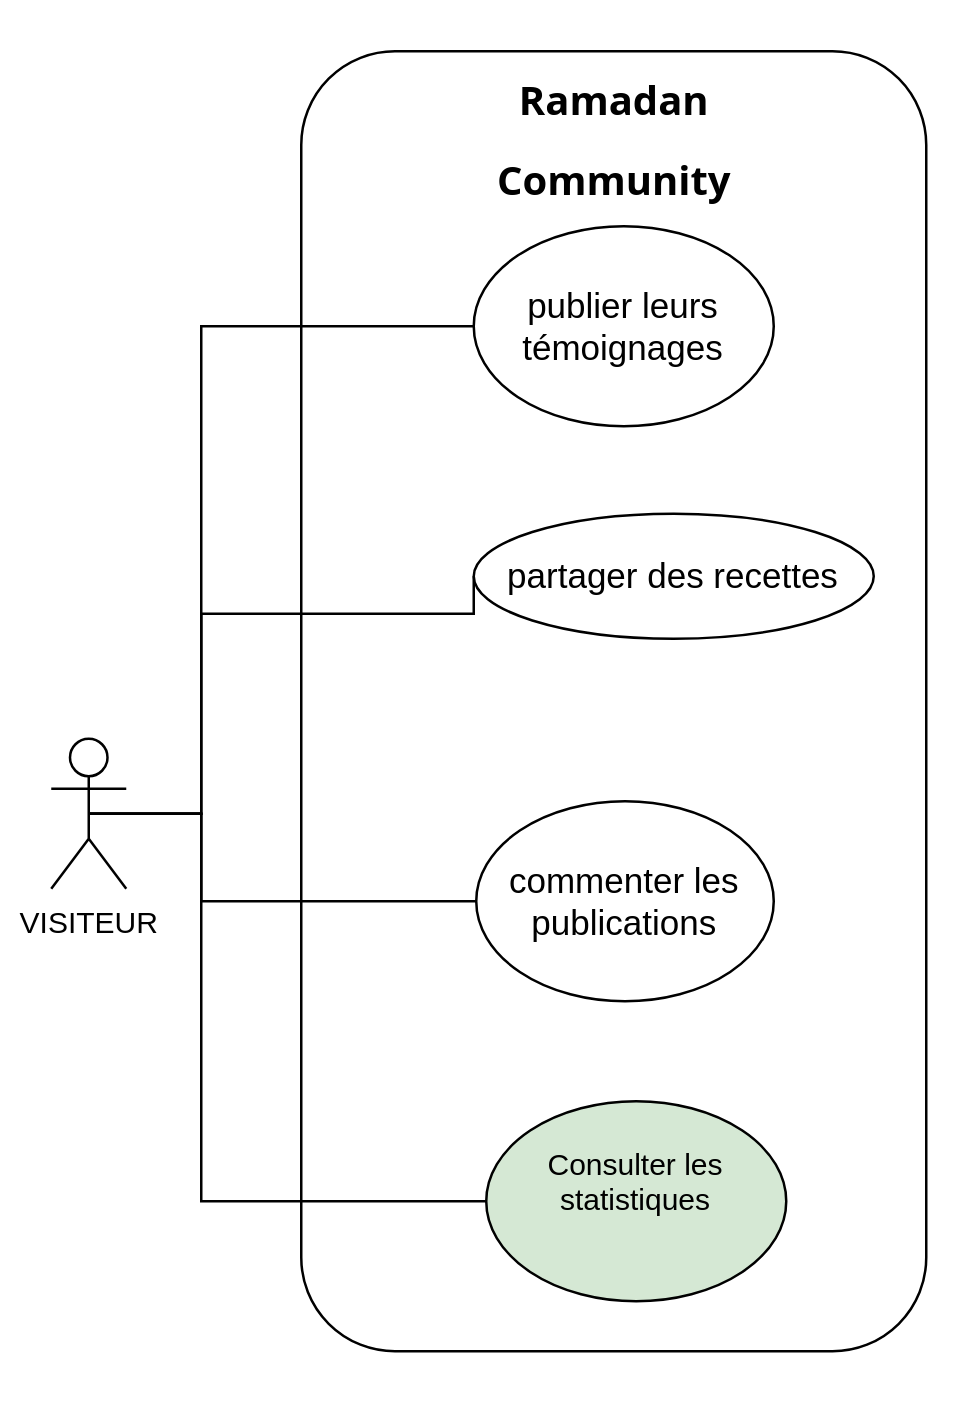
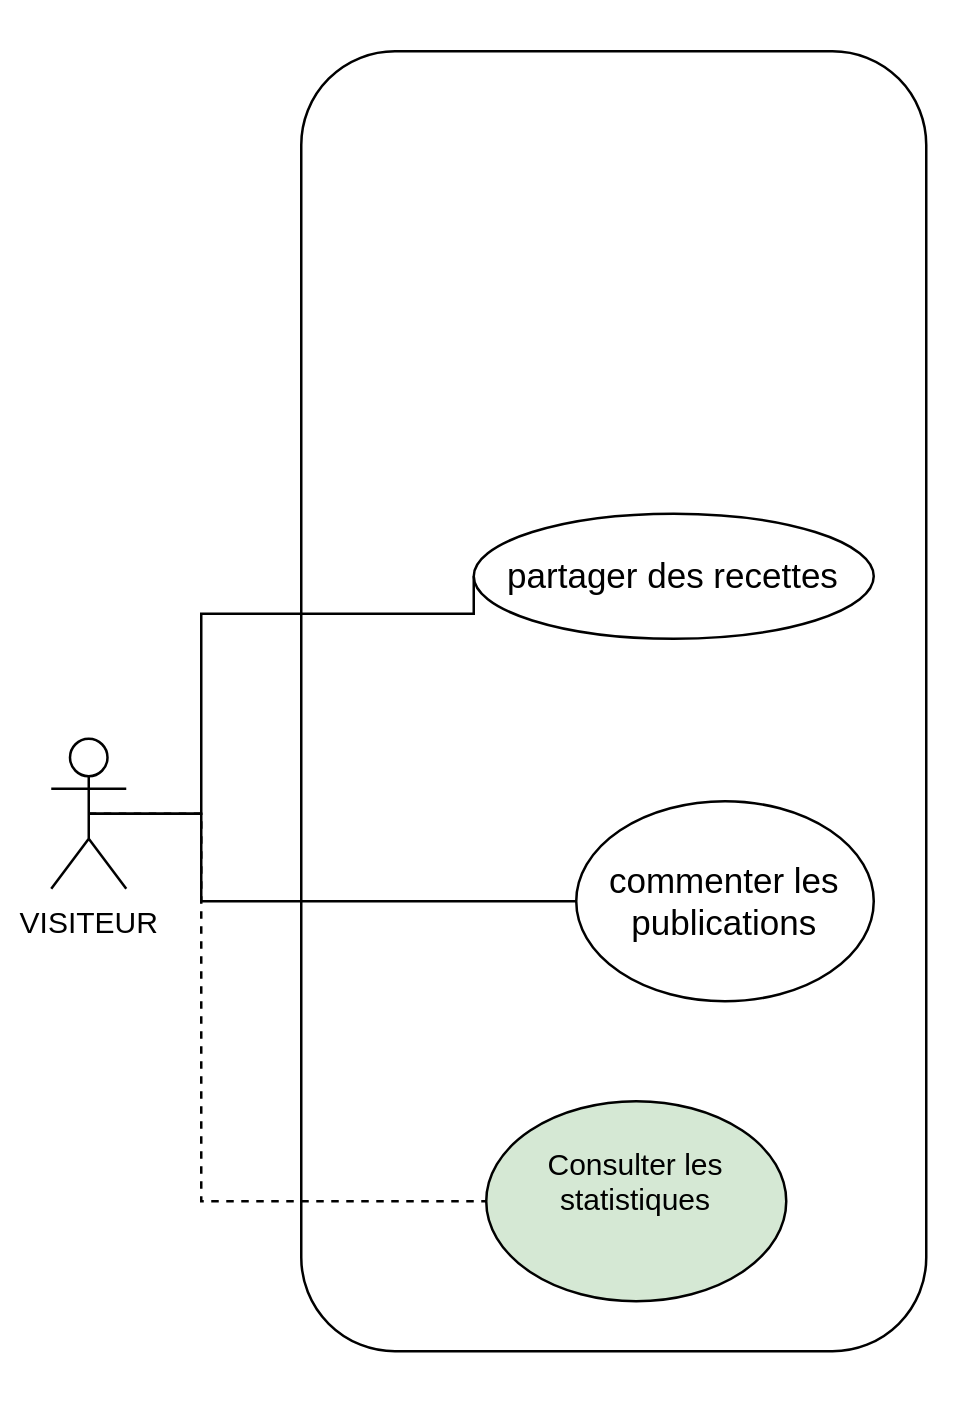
(614, 139) -> none
(624, 326) -> none
(201, 331) -> none
(625, 901) -> (725, 901)
(201, 1194) -> (201, 1194)
